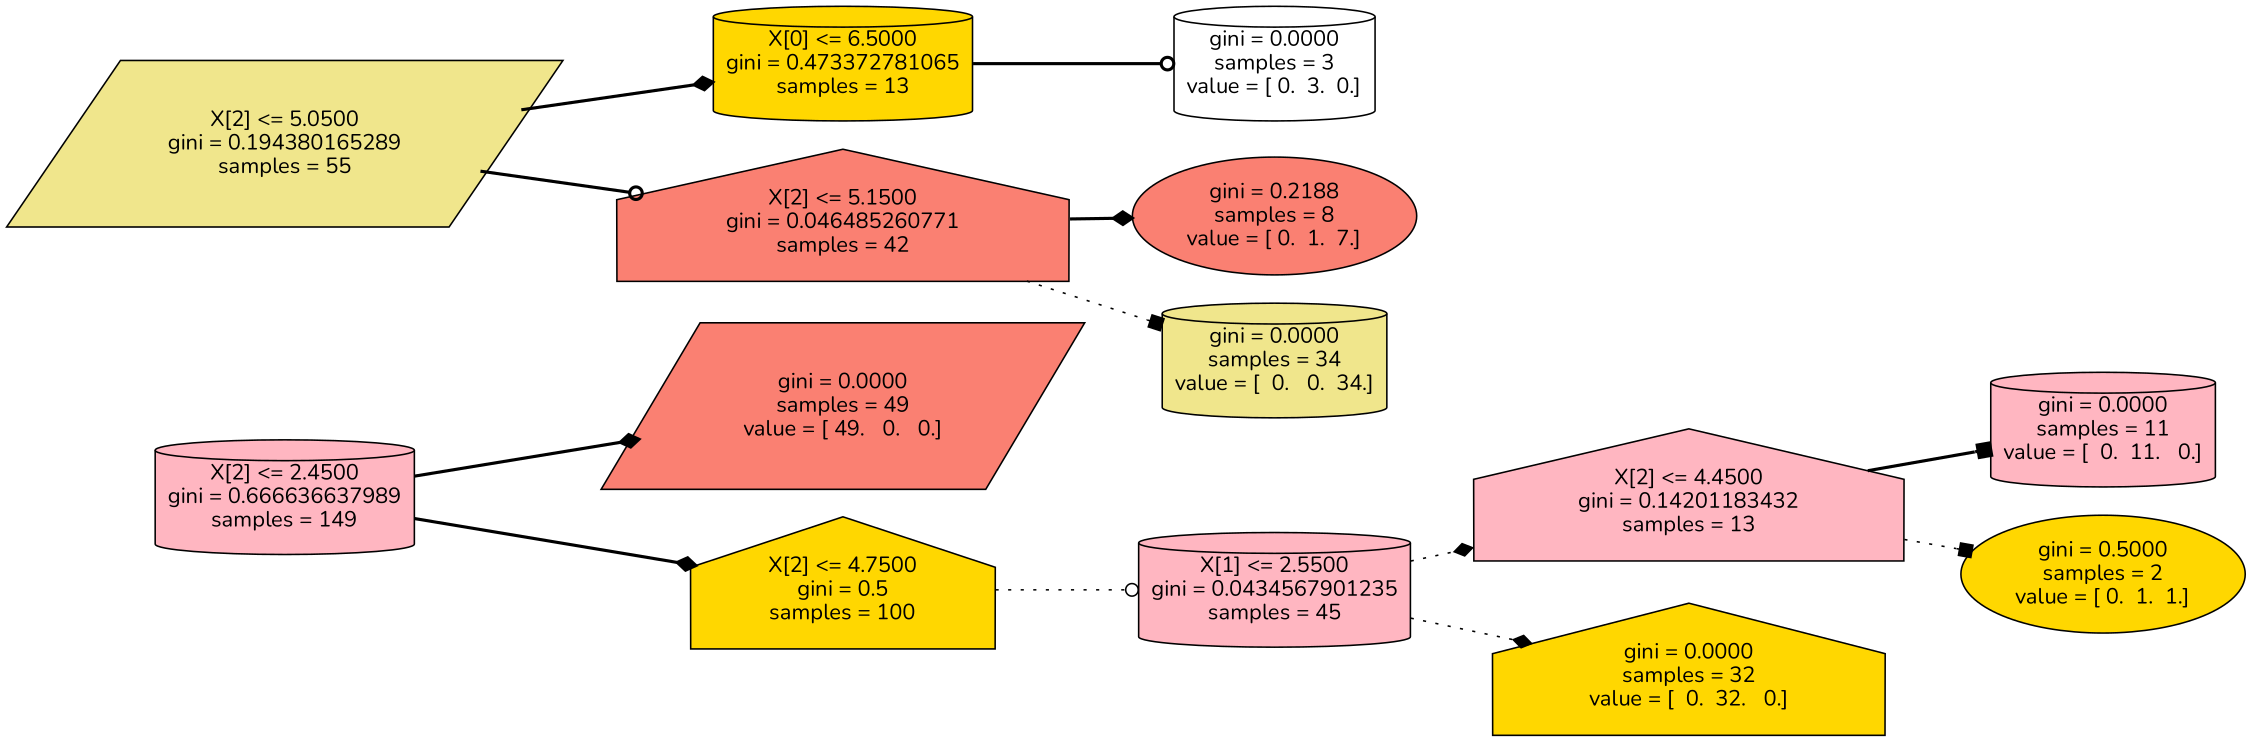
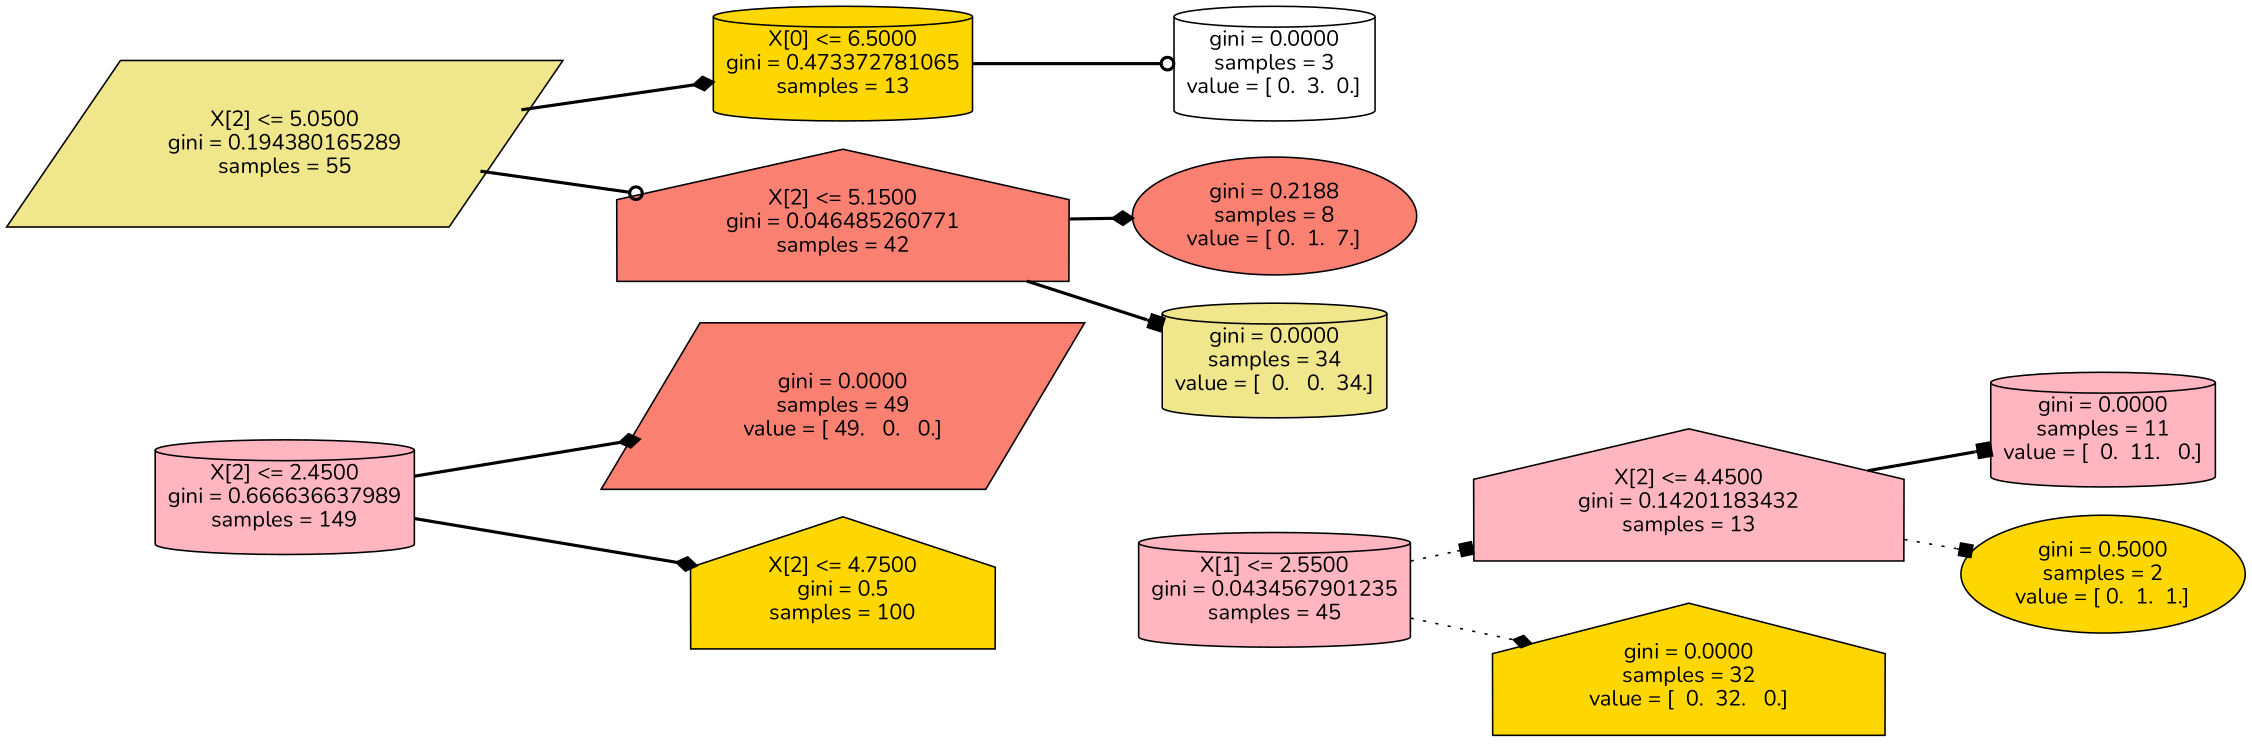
(1087, 300) -> (1087, 300)
(1432, 556) -> (1432, 556)
(1060, 590) -> none
